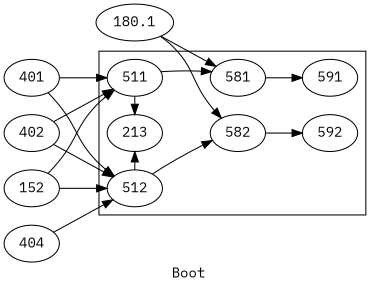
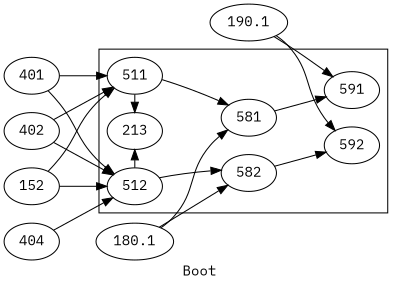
none -> (249, 23)
